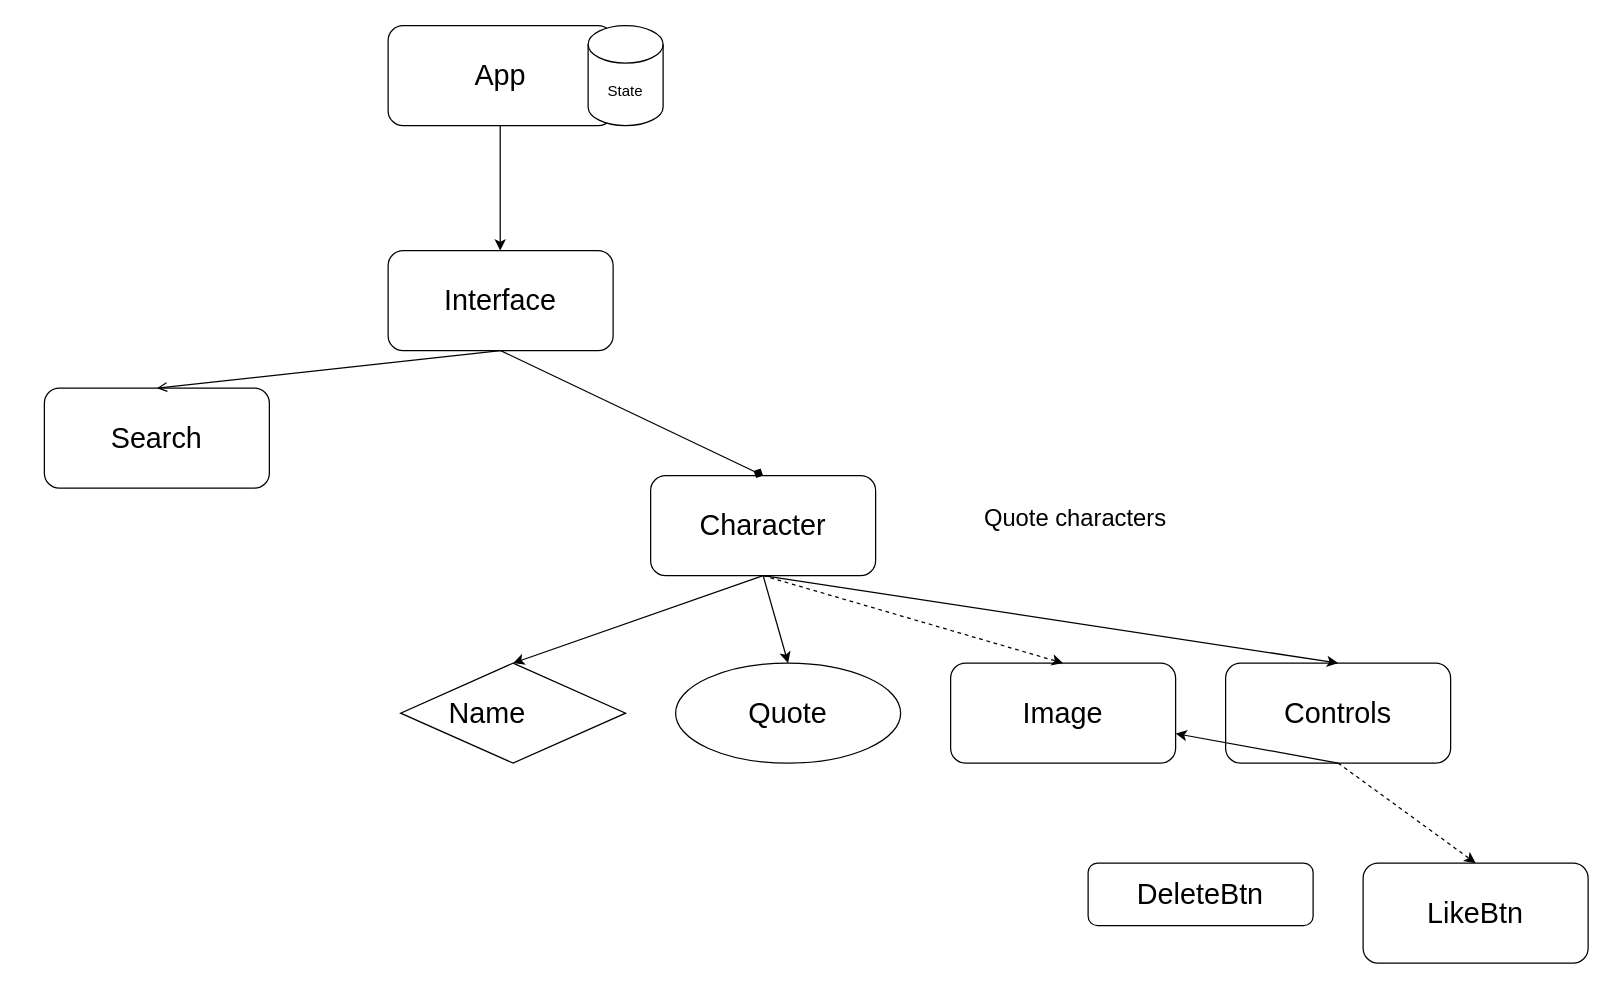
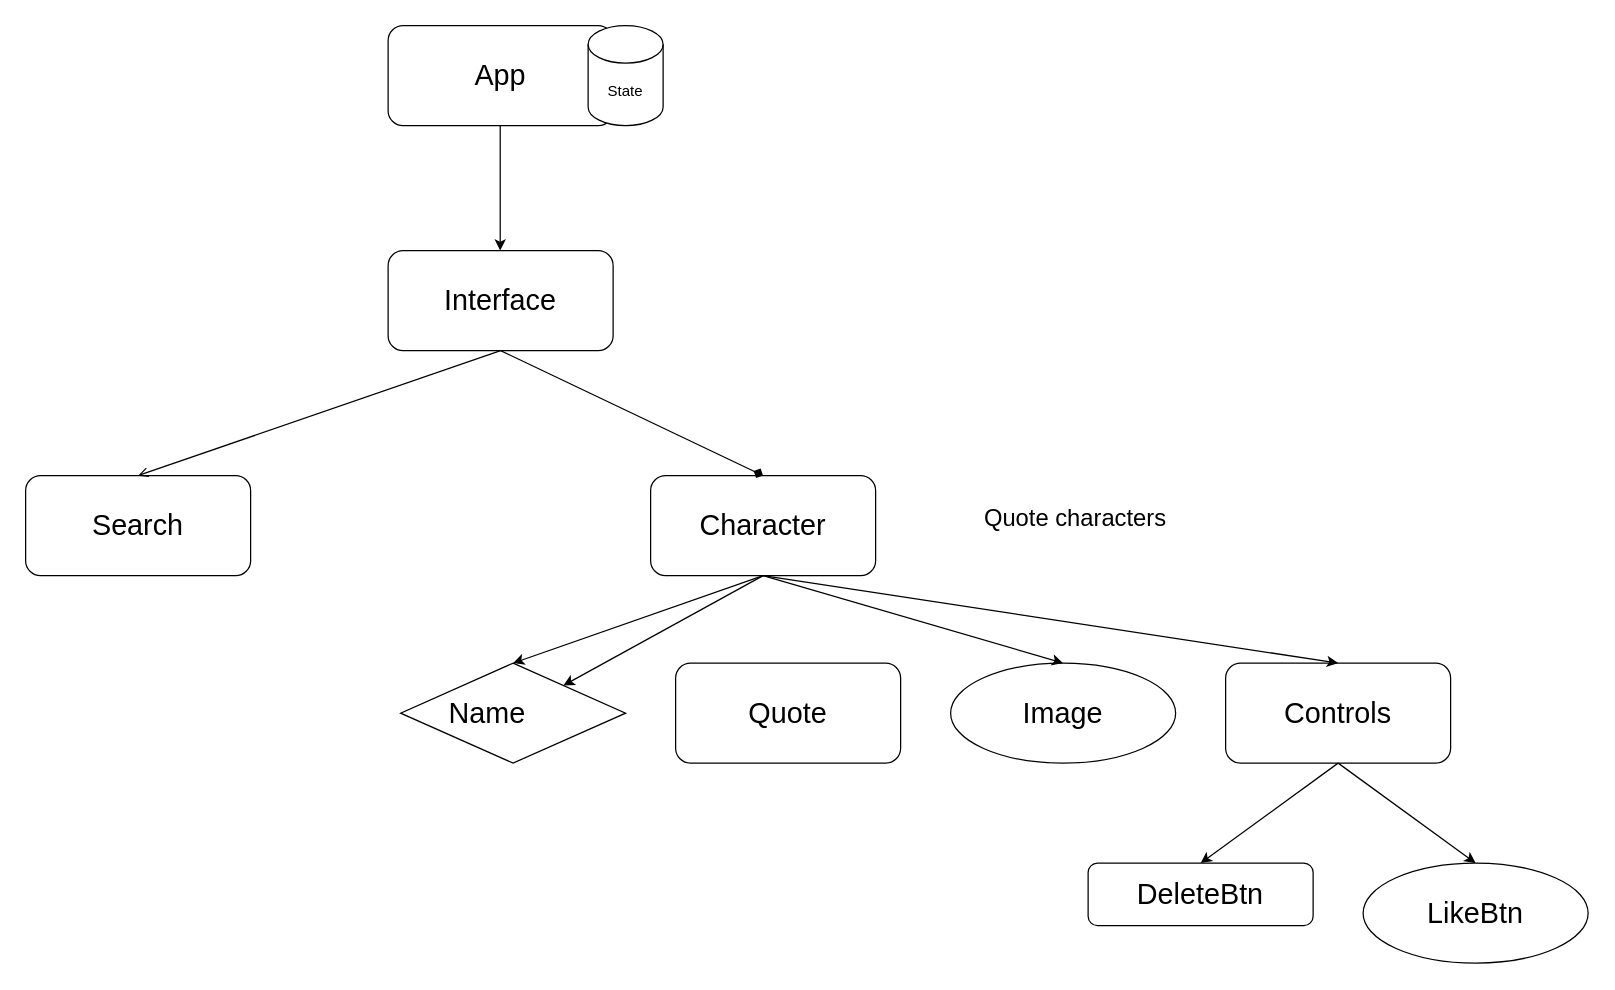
(157, 438) -> (138, 526)
(775, 616) -> (665, 629)
(912, 619) -> (912, 619)
(788, 713) -> (788, 713)
(1063, 713) -> (1063, 713)
(1260, 749) -> (1273, 811)
(1403, 810) -> (1403, 810)
(1476, 913) -> (1476, 913)
